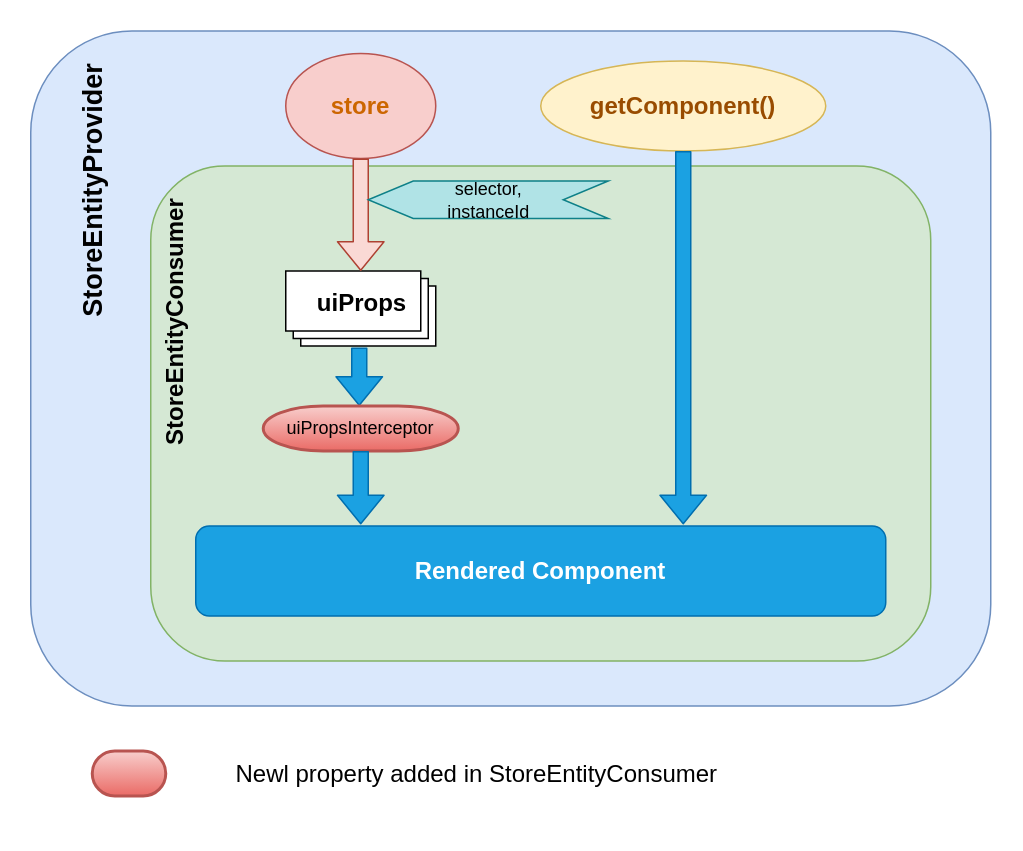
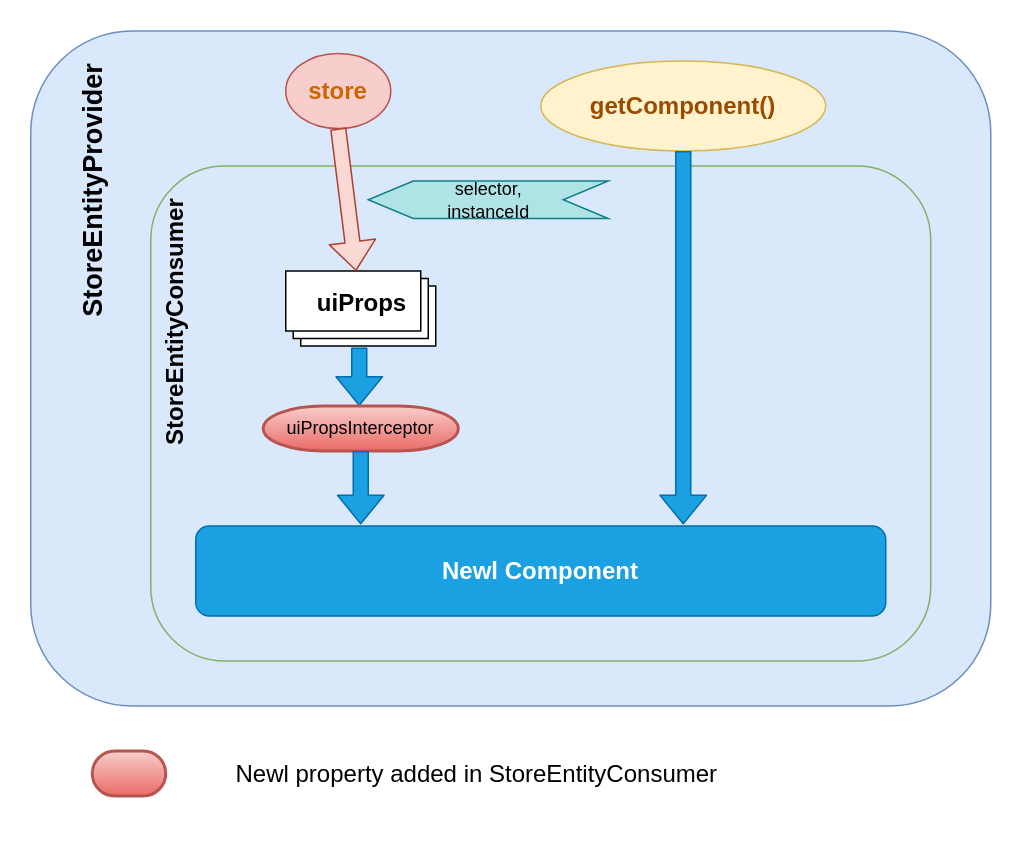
(361, 106) -> (338, 91)
(541, 413) -> (541, 413)
(541, 571) -> (541, 571)
